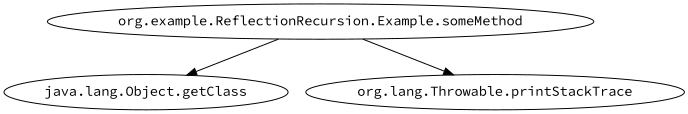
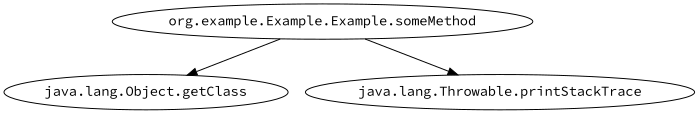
(321, 22) -> (323, 22)
(495, 92) -> (500, 92)
